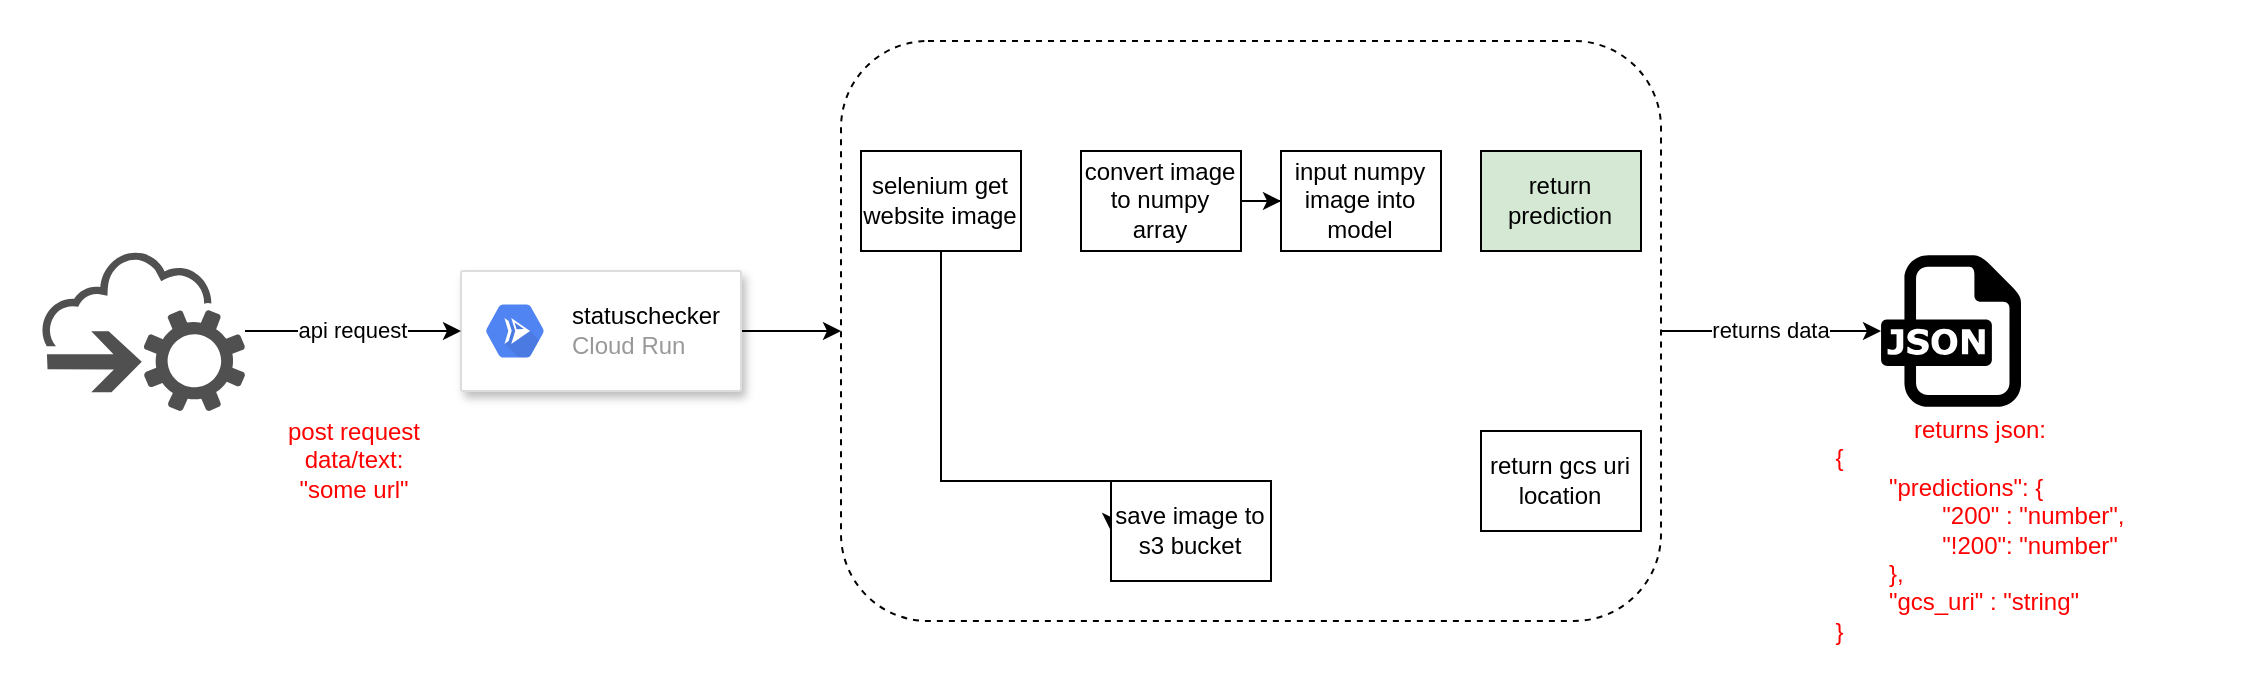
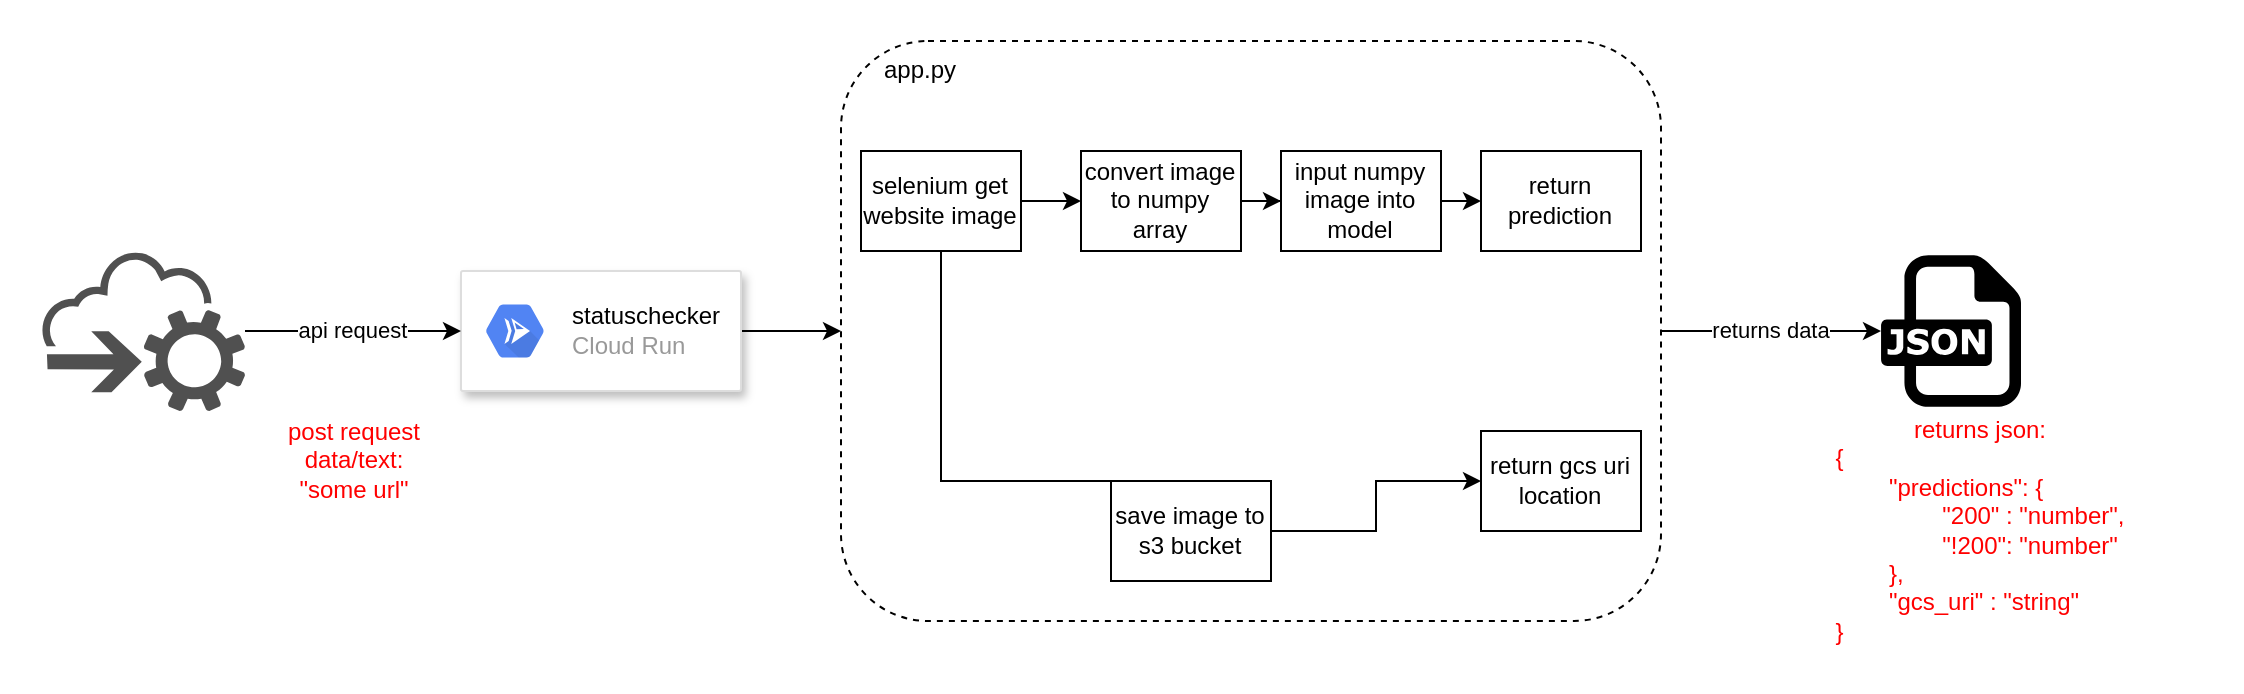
none -> (921, 71)
none -> (1044, 201)
none -> (1454, 201)
(1561, 201) -> (1561, 201)
none -> (1376, 513)
(1111, 516) -> (1111, 521)
